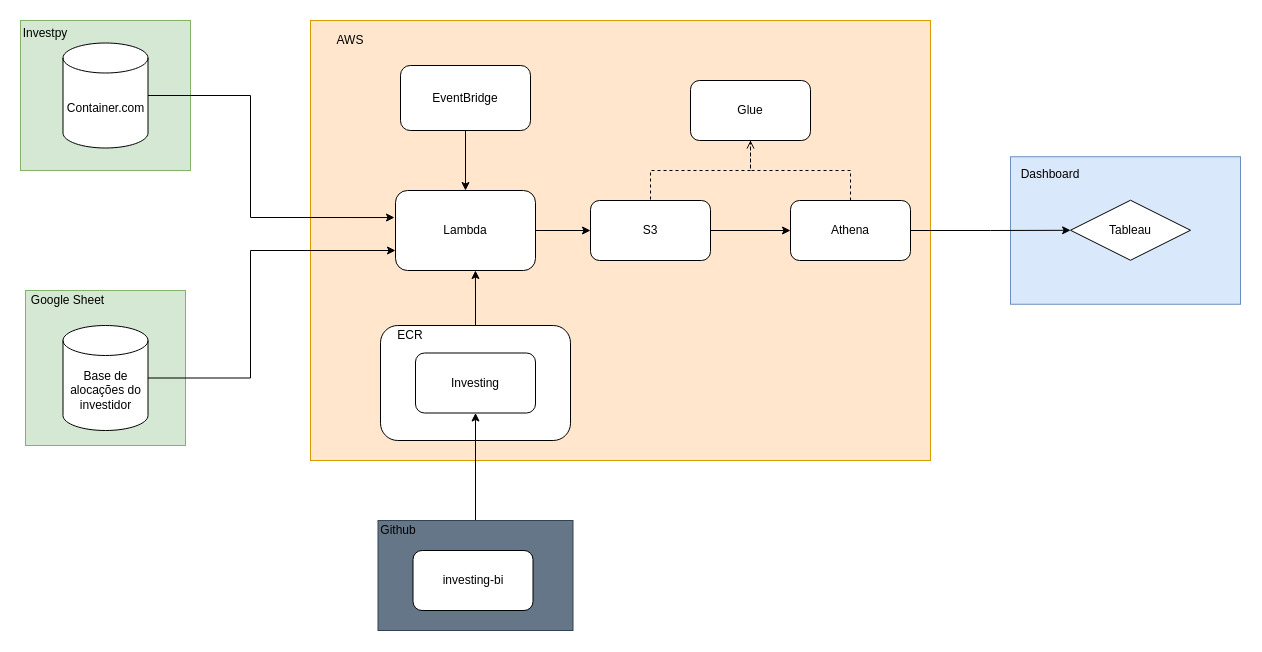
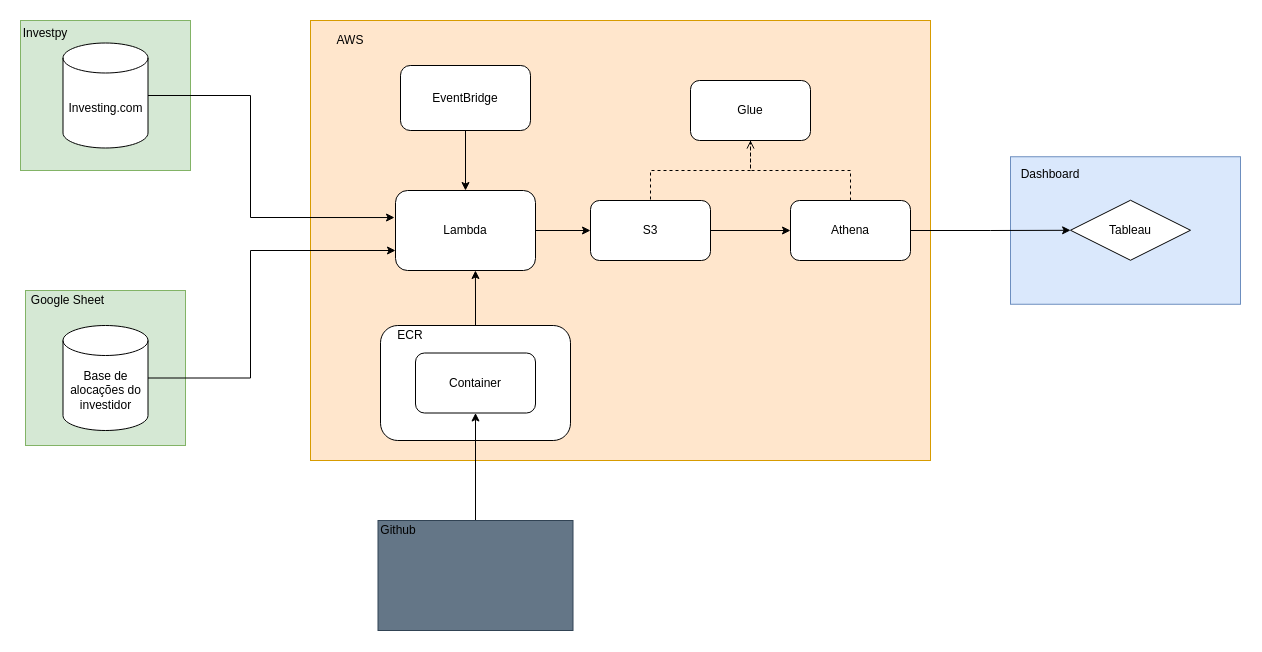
(106, 109) -> (106, 109)
(476, 384) -> (476, 384)
(473, 581) -> none
